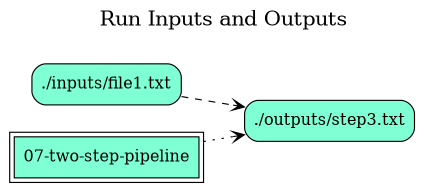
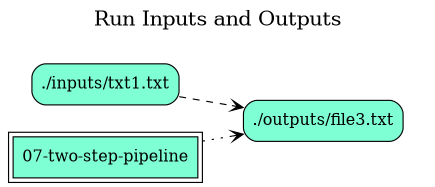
(107, 84) -> (105, 84)
(330, 121) -> (323, 121)
